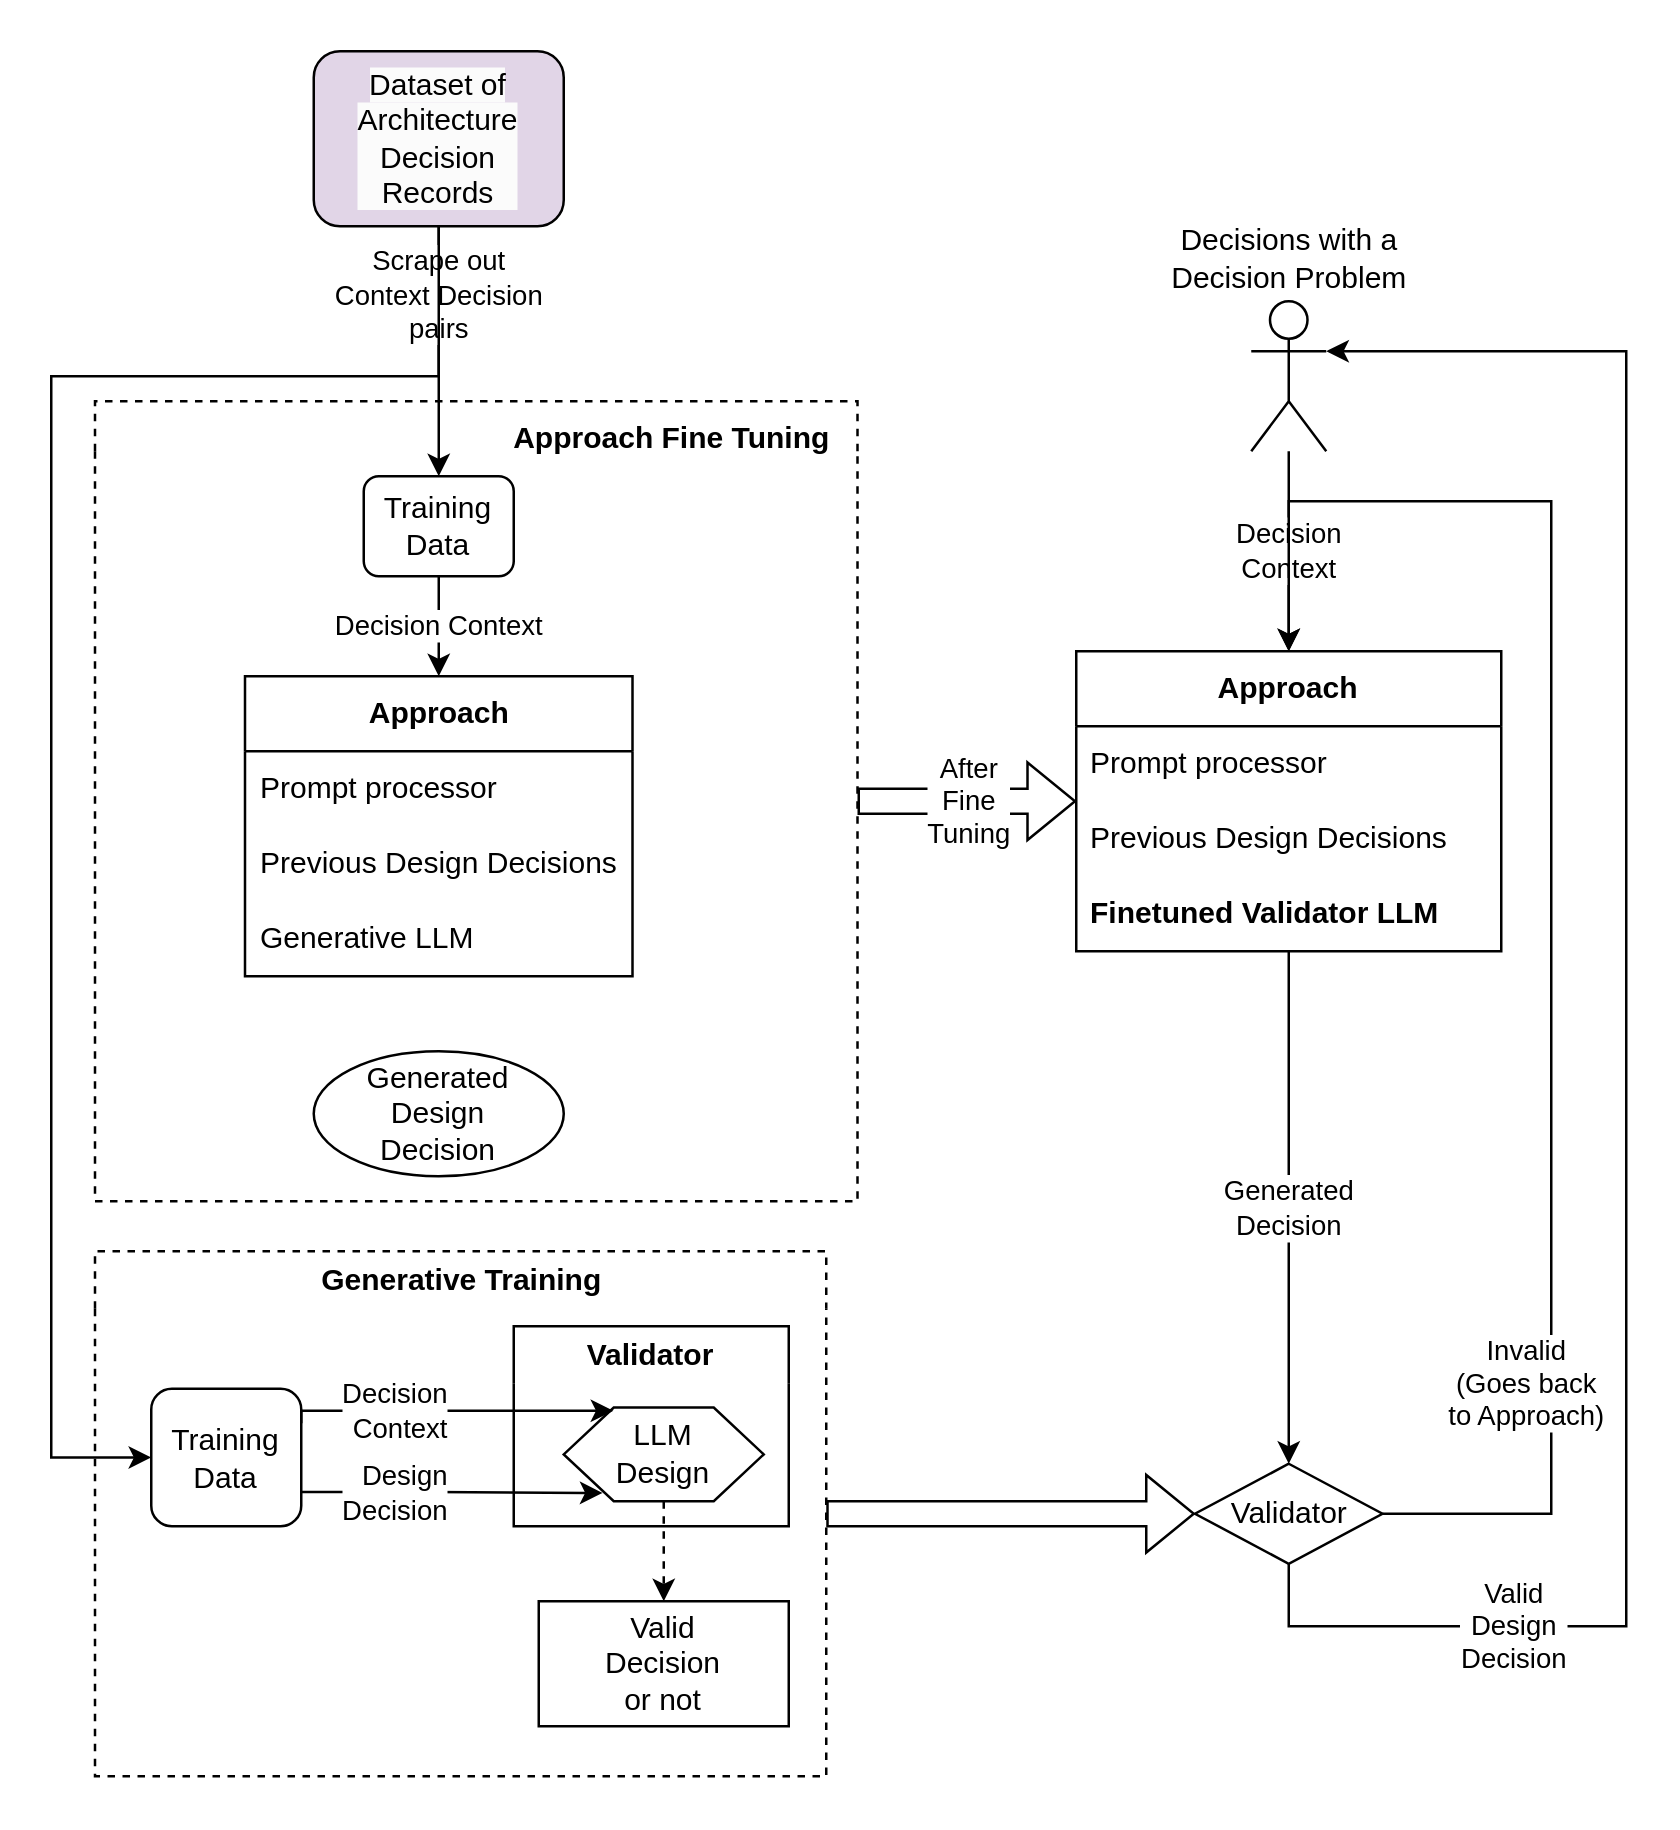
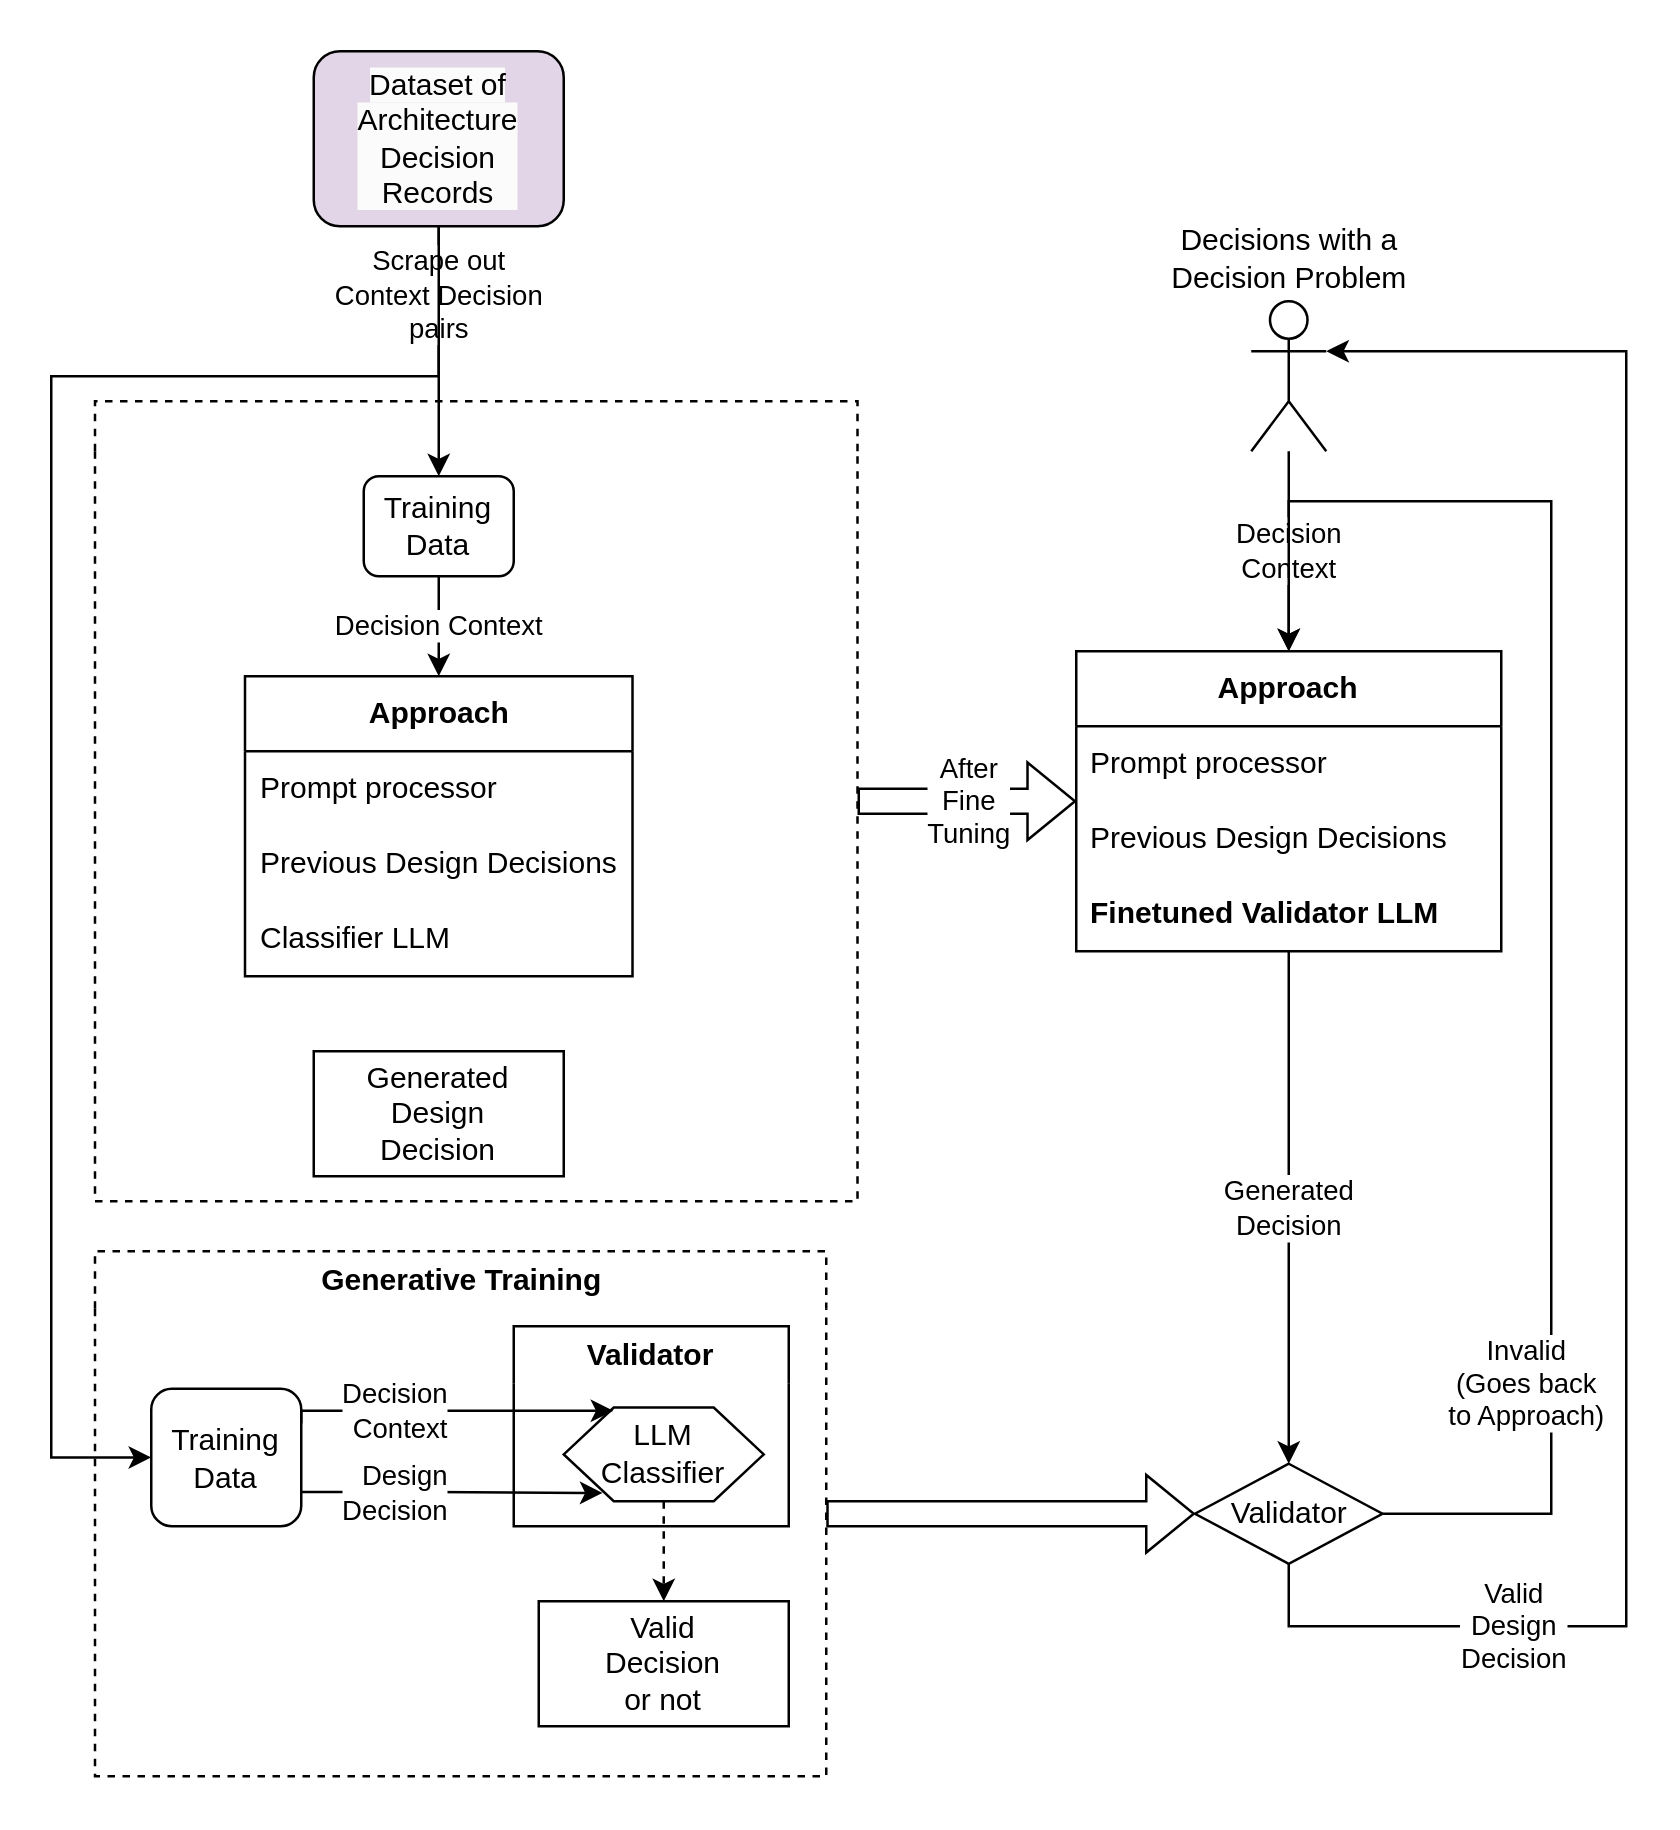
(670, 439) -> none
(371, 939) -> (363, 939)
(439, 1114) -> (439, 1114)
(664, 1454) -> (664, 1454)
